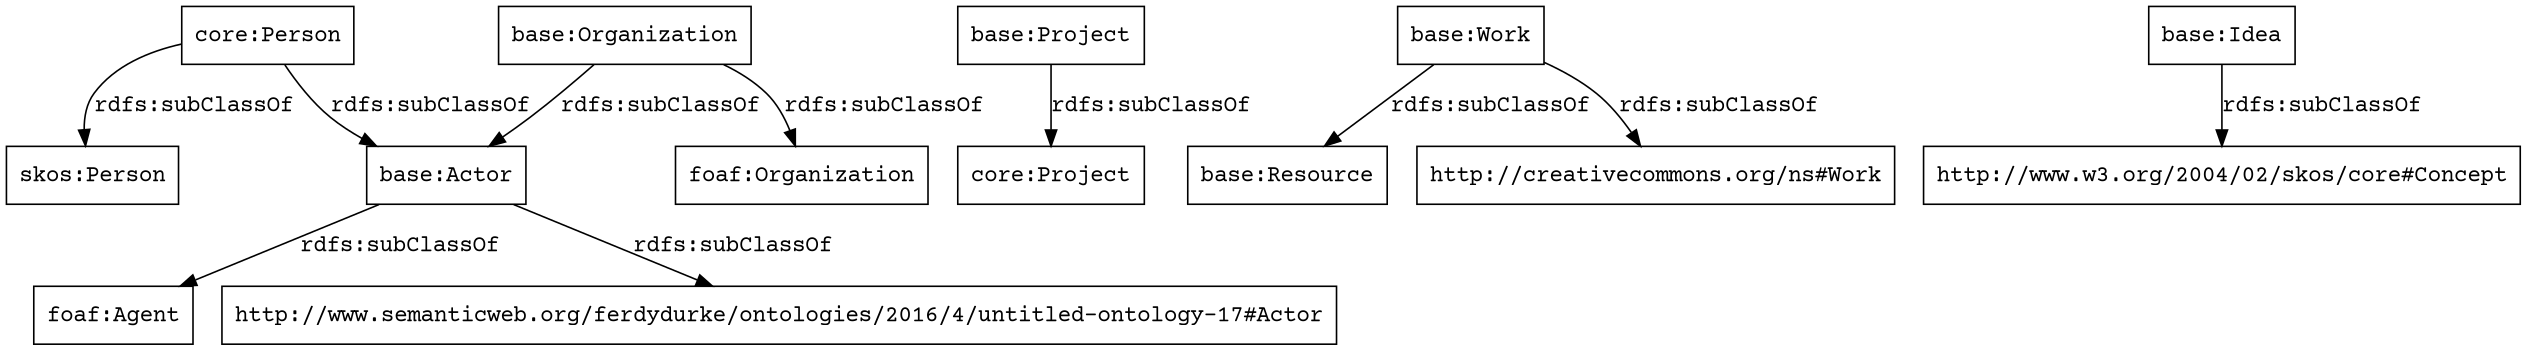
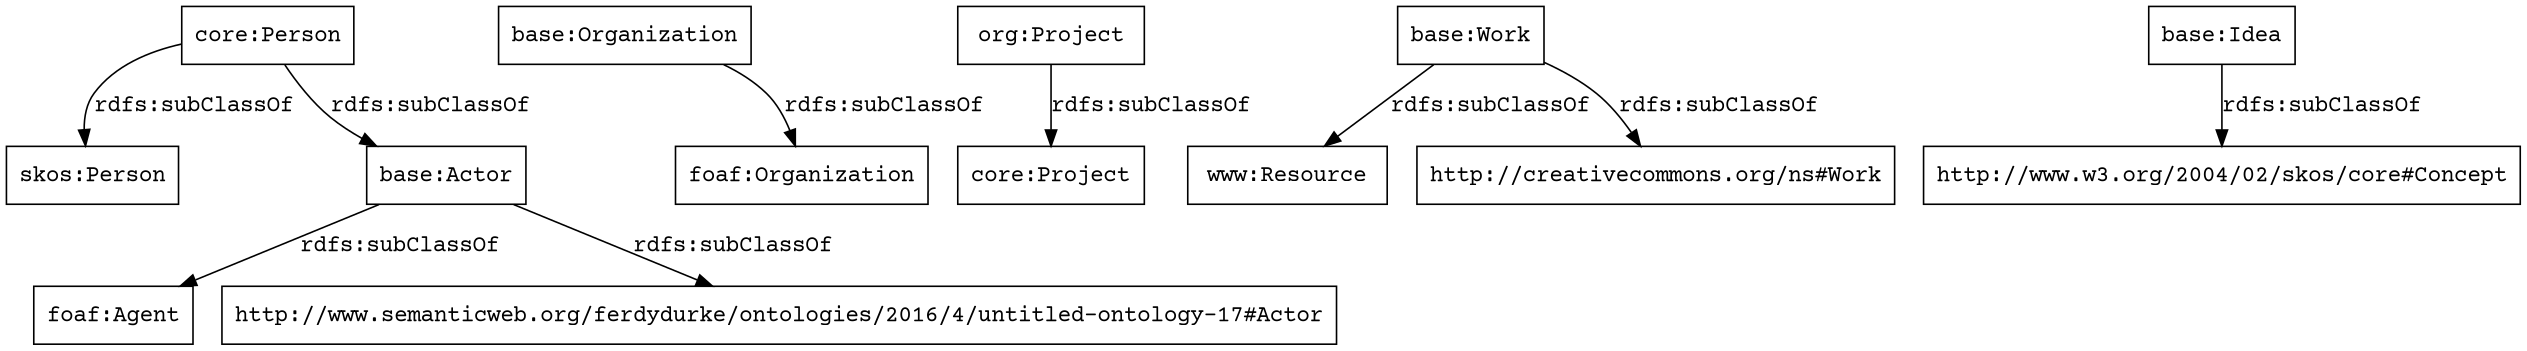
(1051, 35) -> (1051, 35)
(549, 102) -> none
(1287, 175) -> (1287, 175)
